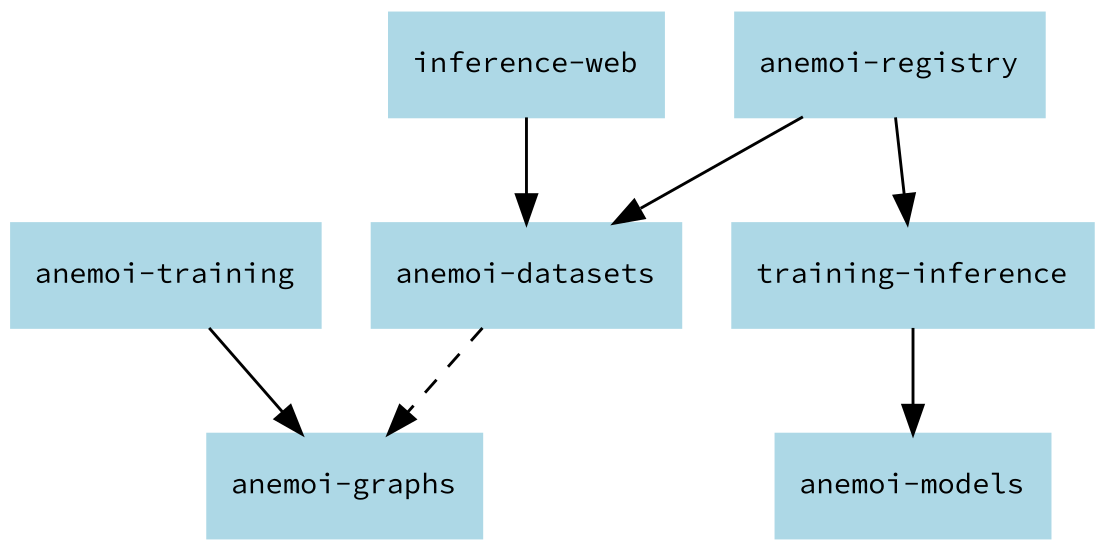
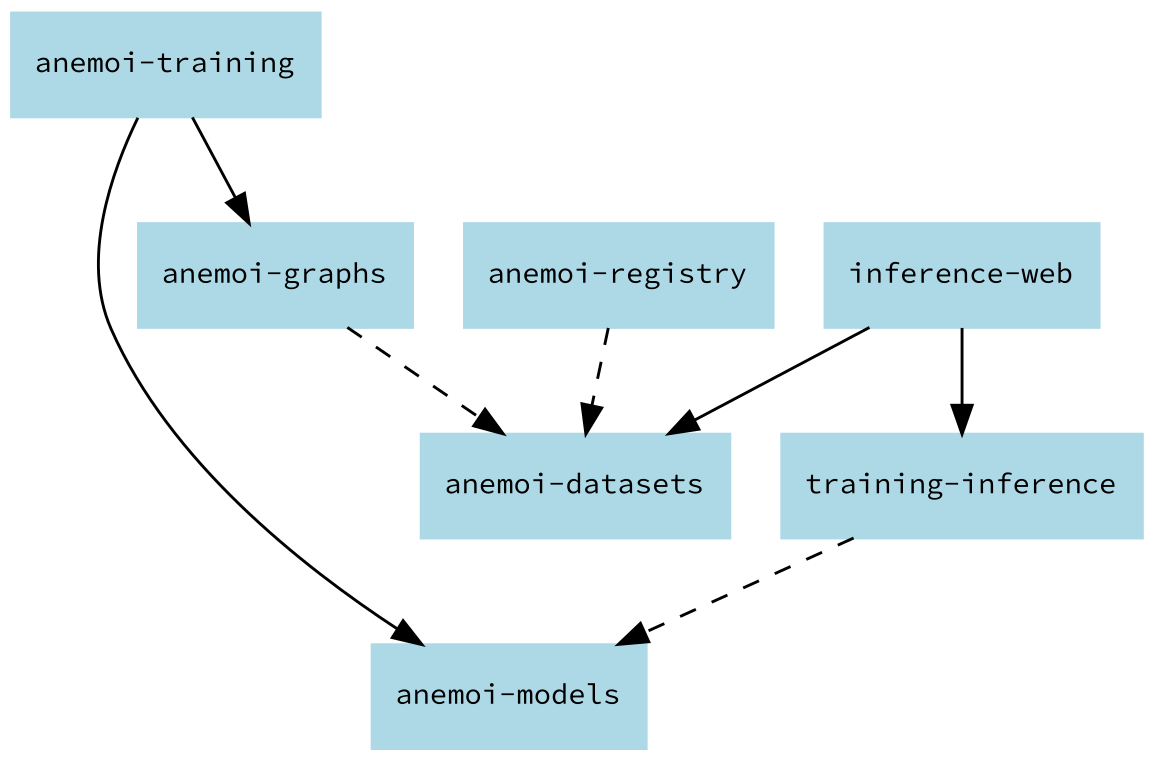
(900, 156) -> (962, 367)
(722, 163) -> (600, 367)
(913, 367) -> (749, 585)
(445, 370) -> (413, 372)
none -> (162, 415)
